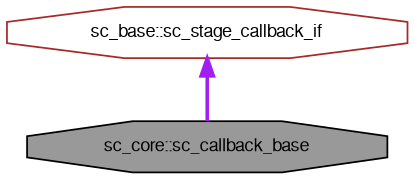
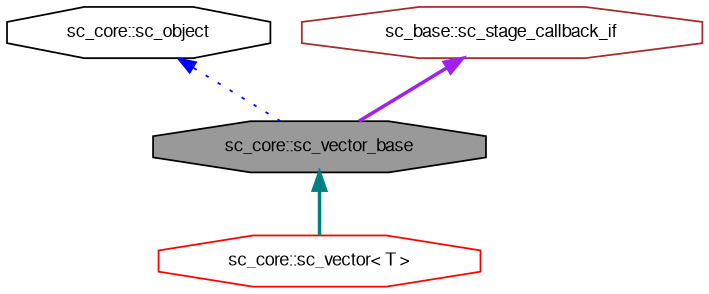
none -> (139, 33)
(207, 147) -> (320, 147)
none -> (320, 261)
